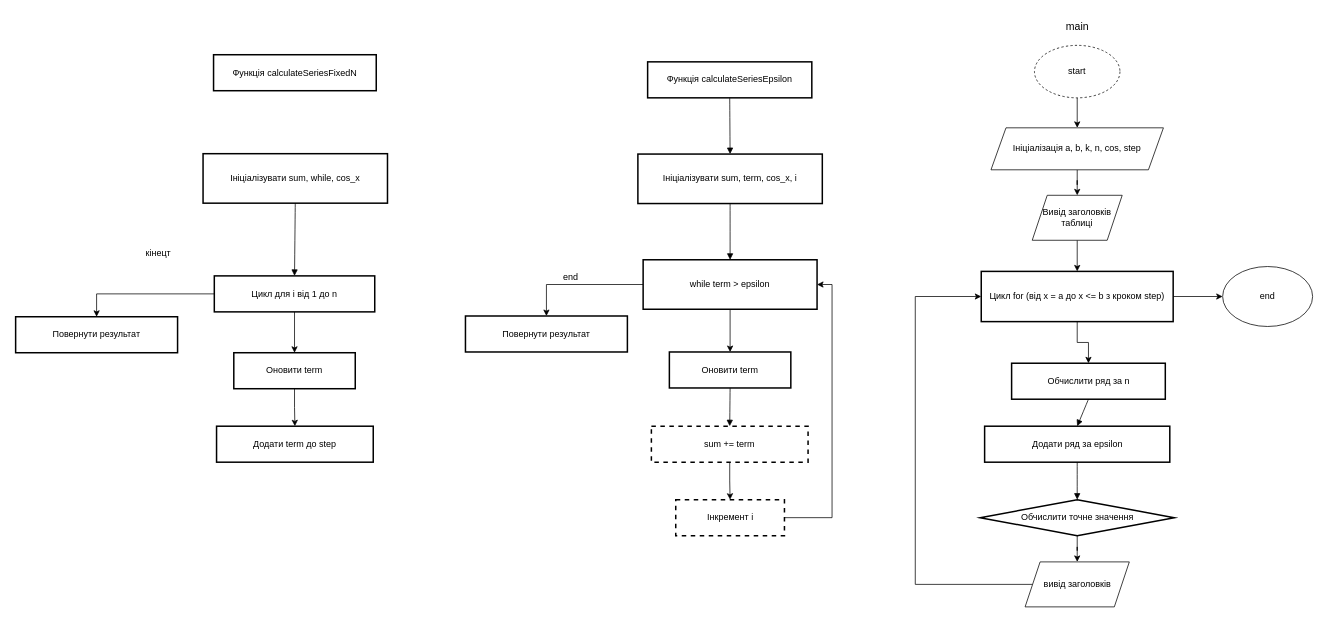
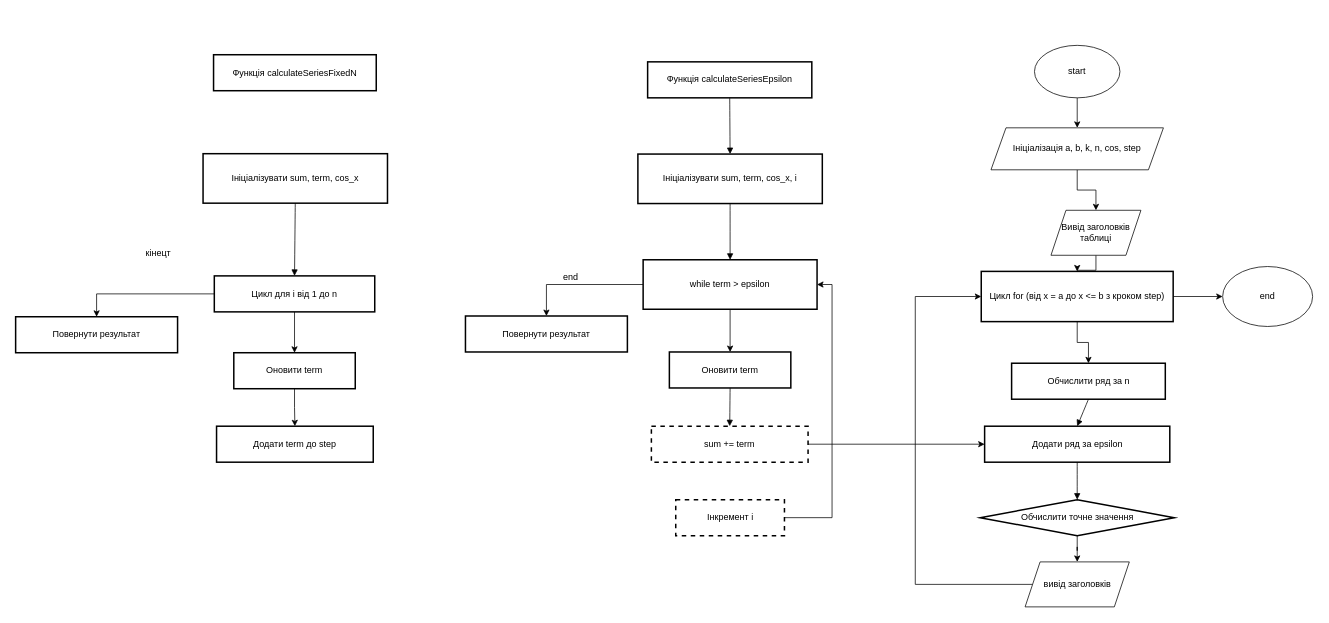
(1077, 27) -> none
(1077, 72) -> (1077, 72)
(295, 179) -> (295, 179)
(1077, 218) -> (1096, 233)
(730, 478) -> (894, 444)
